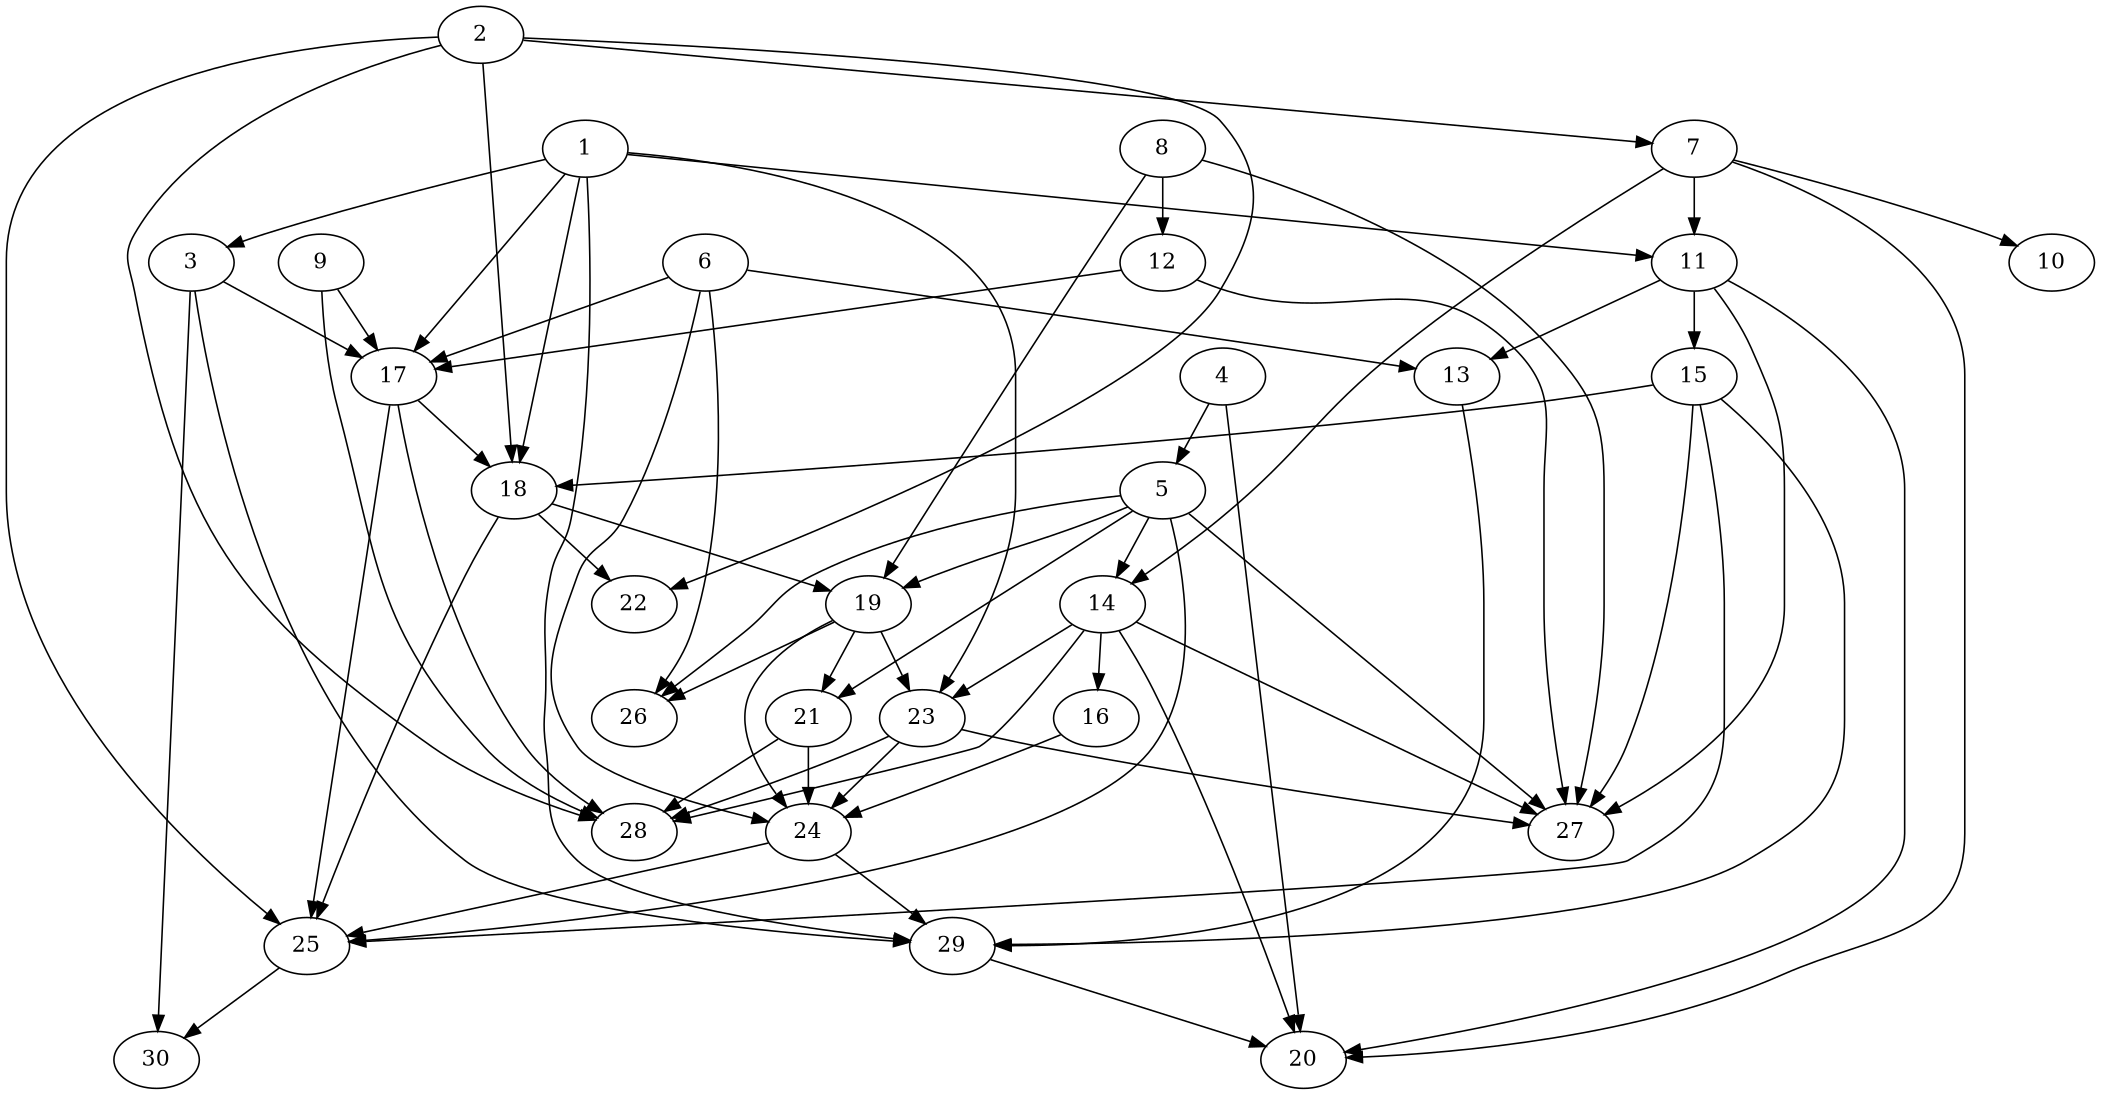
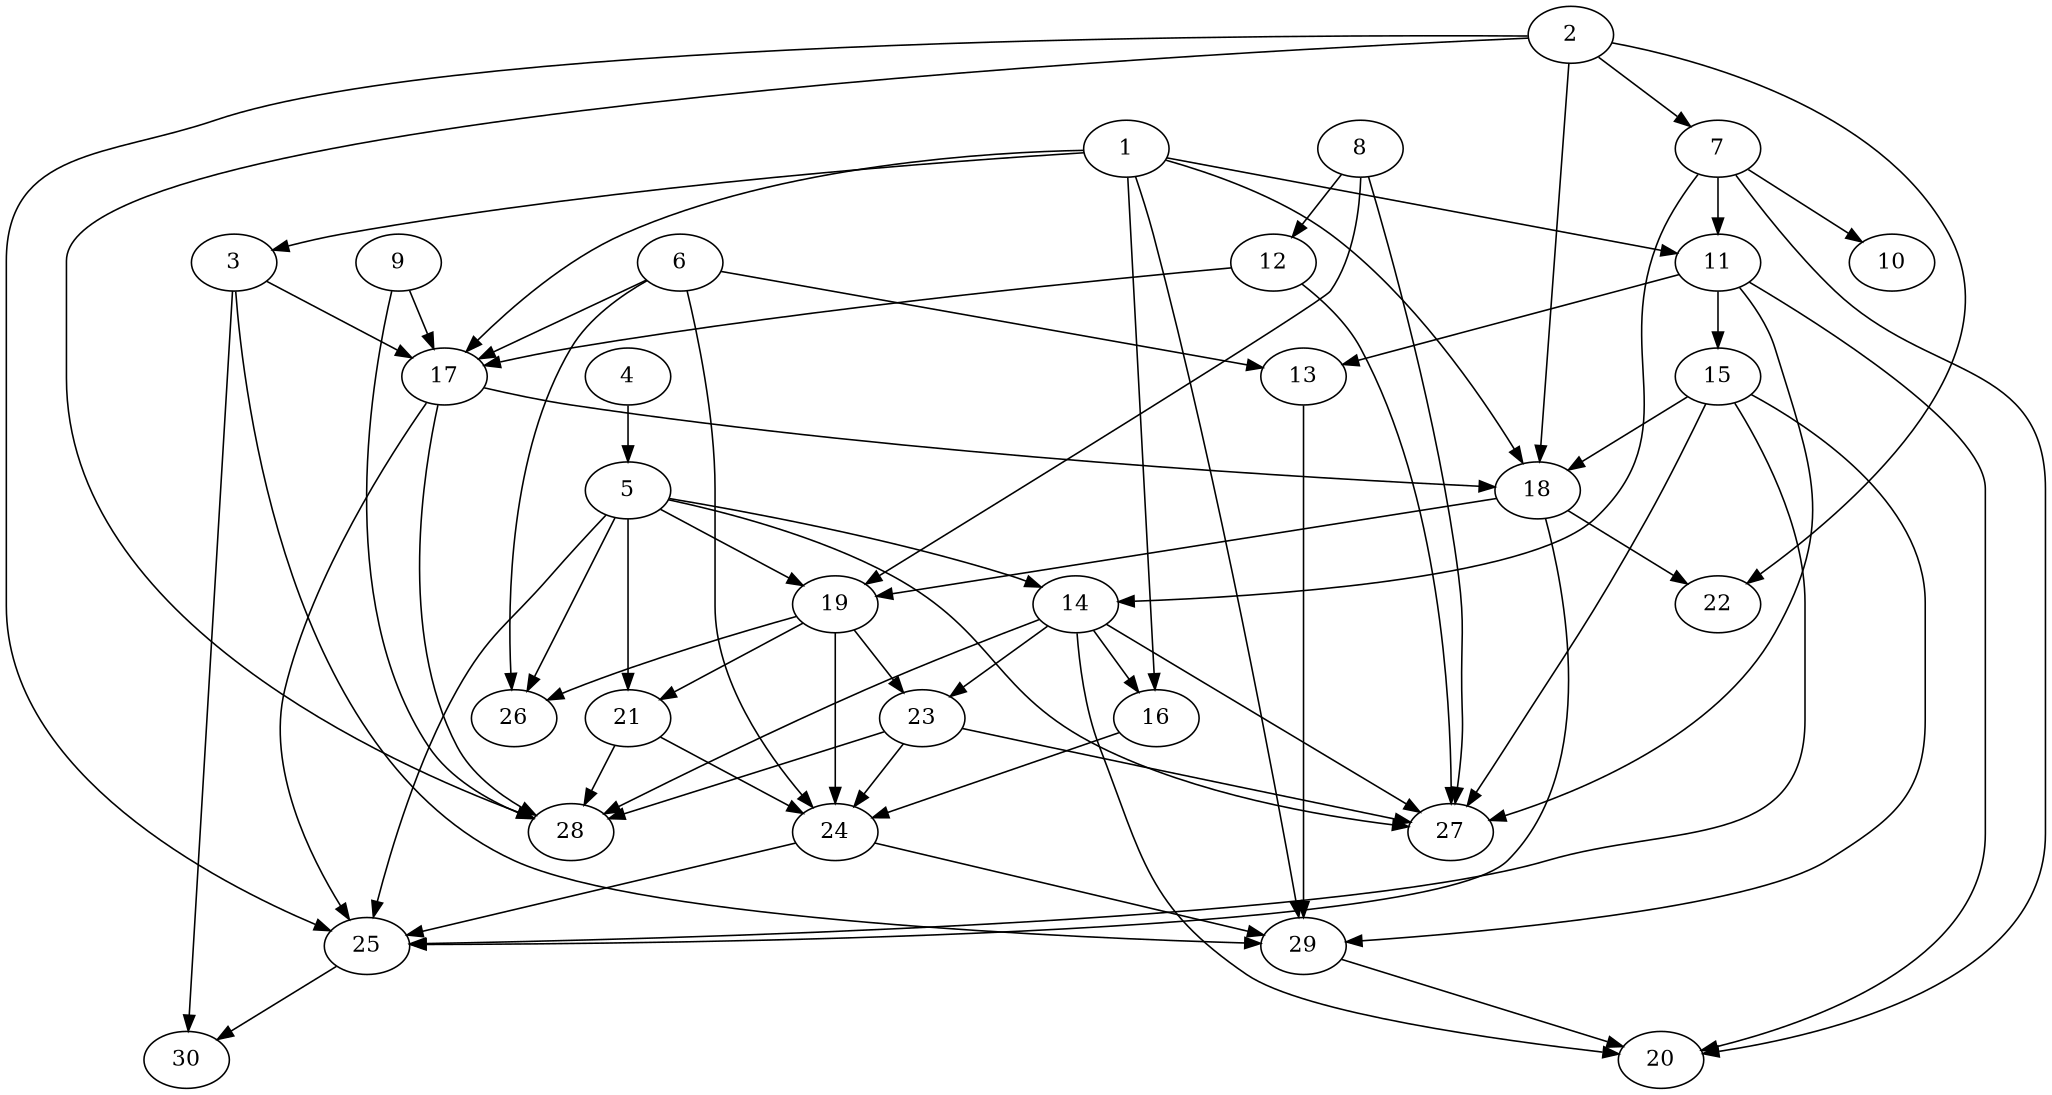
(978, 280) -> (1141, 425)
(1262, 710) -> none
